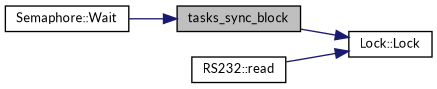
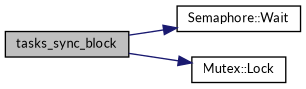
(146, 19) -> (146, 33)
(390, 44) -> (239, 70)
(239, 70) -> none
